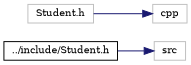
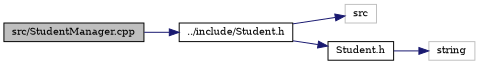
(61, 14) -> (361, 51)
(170, 14) -> (452, 51)
none -> (74, 32)
none -> (305, 43)
